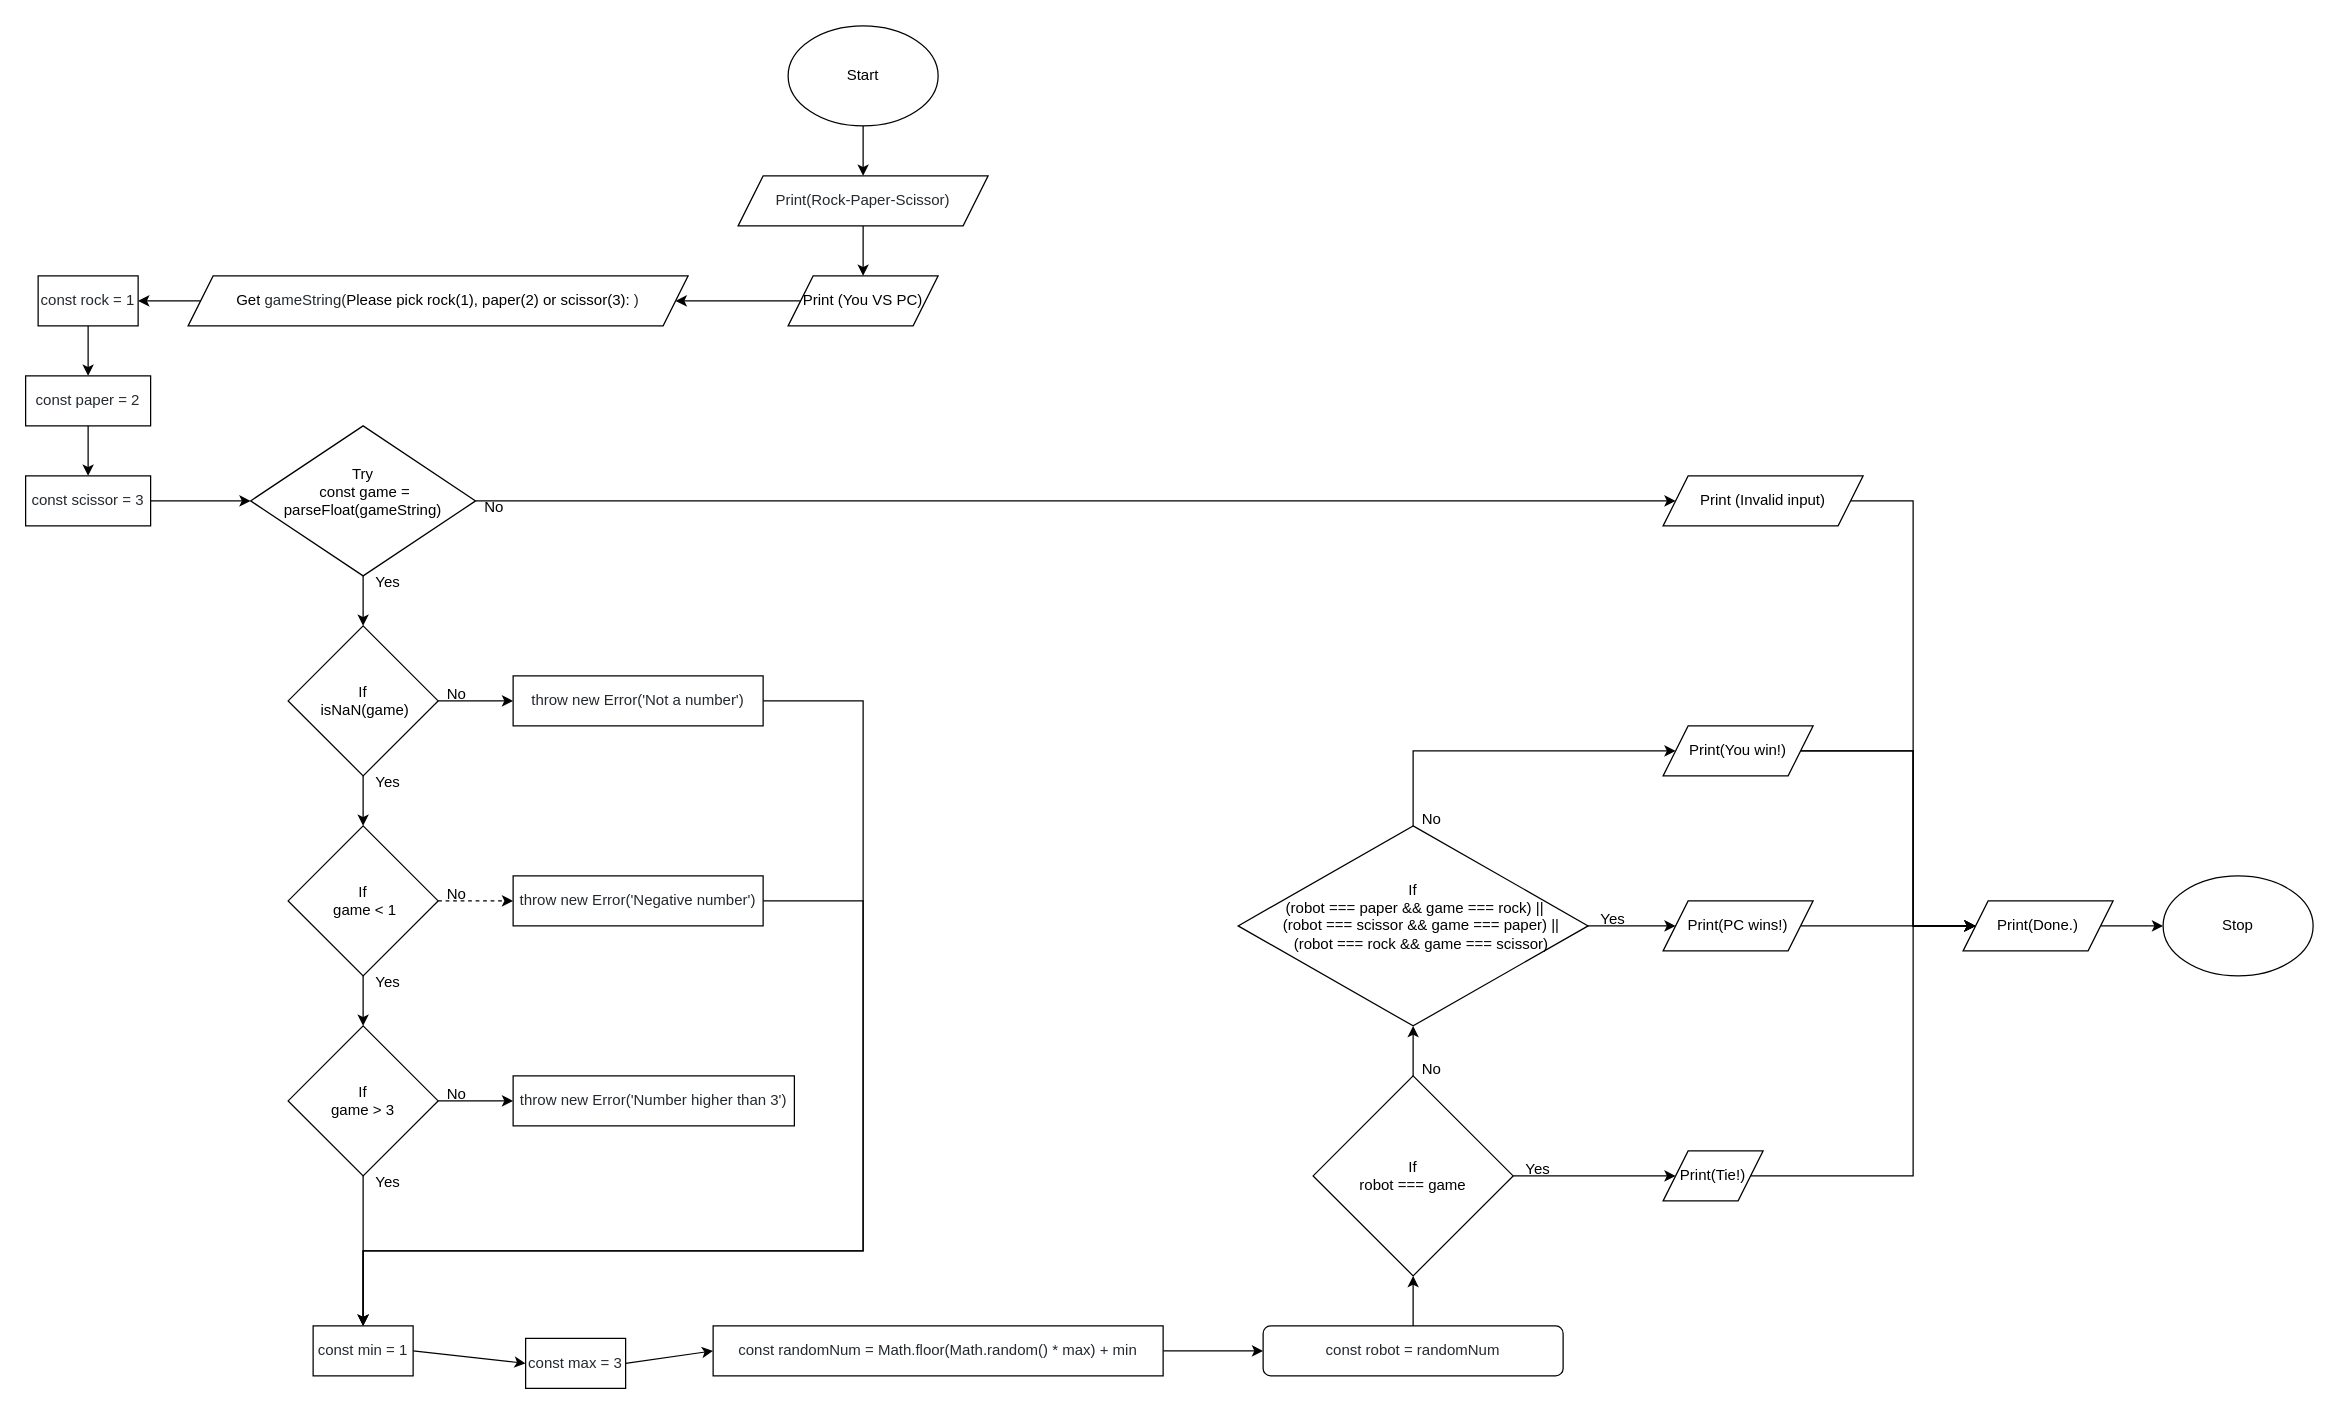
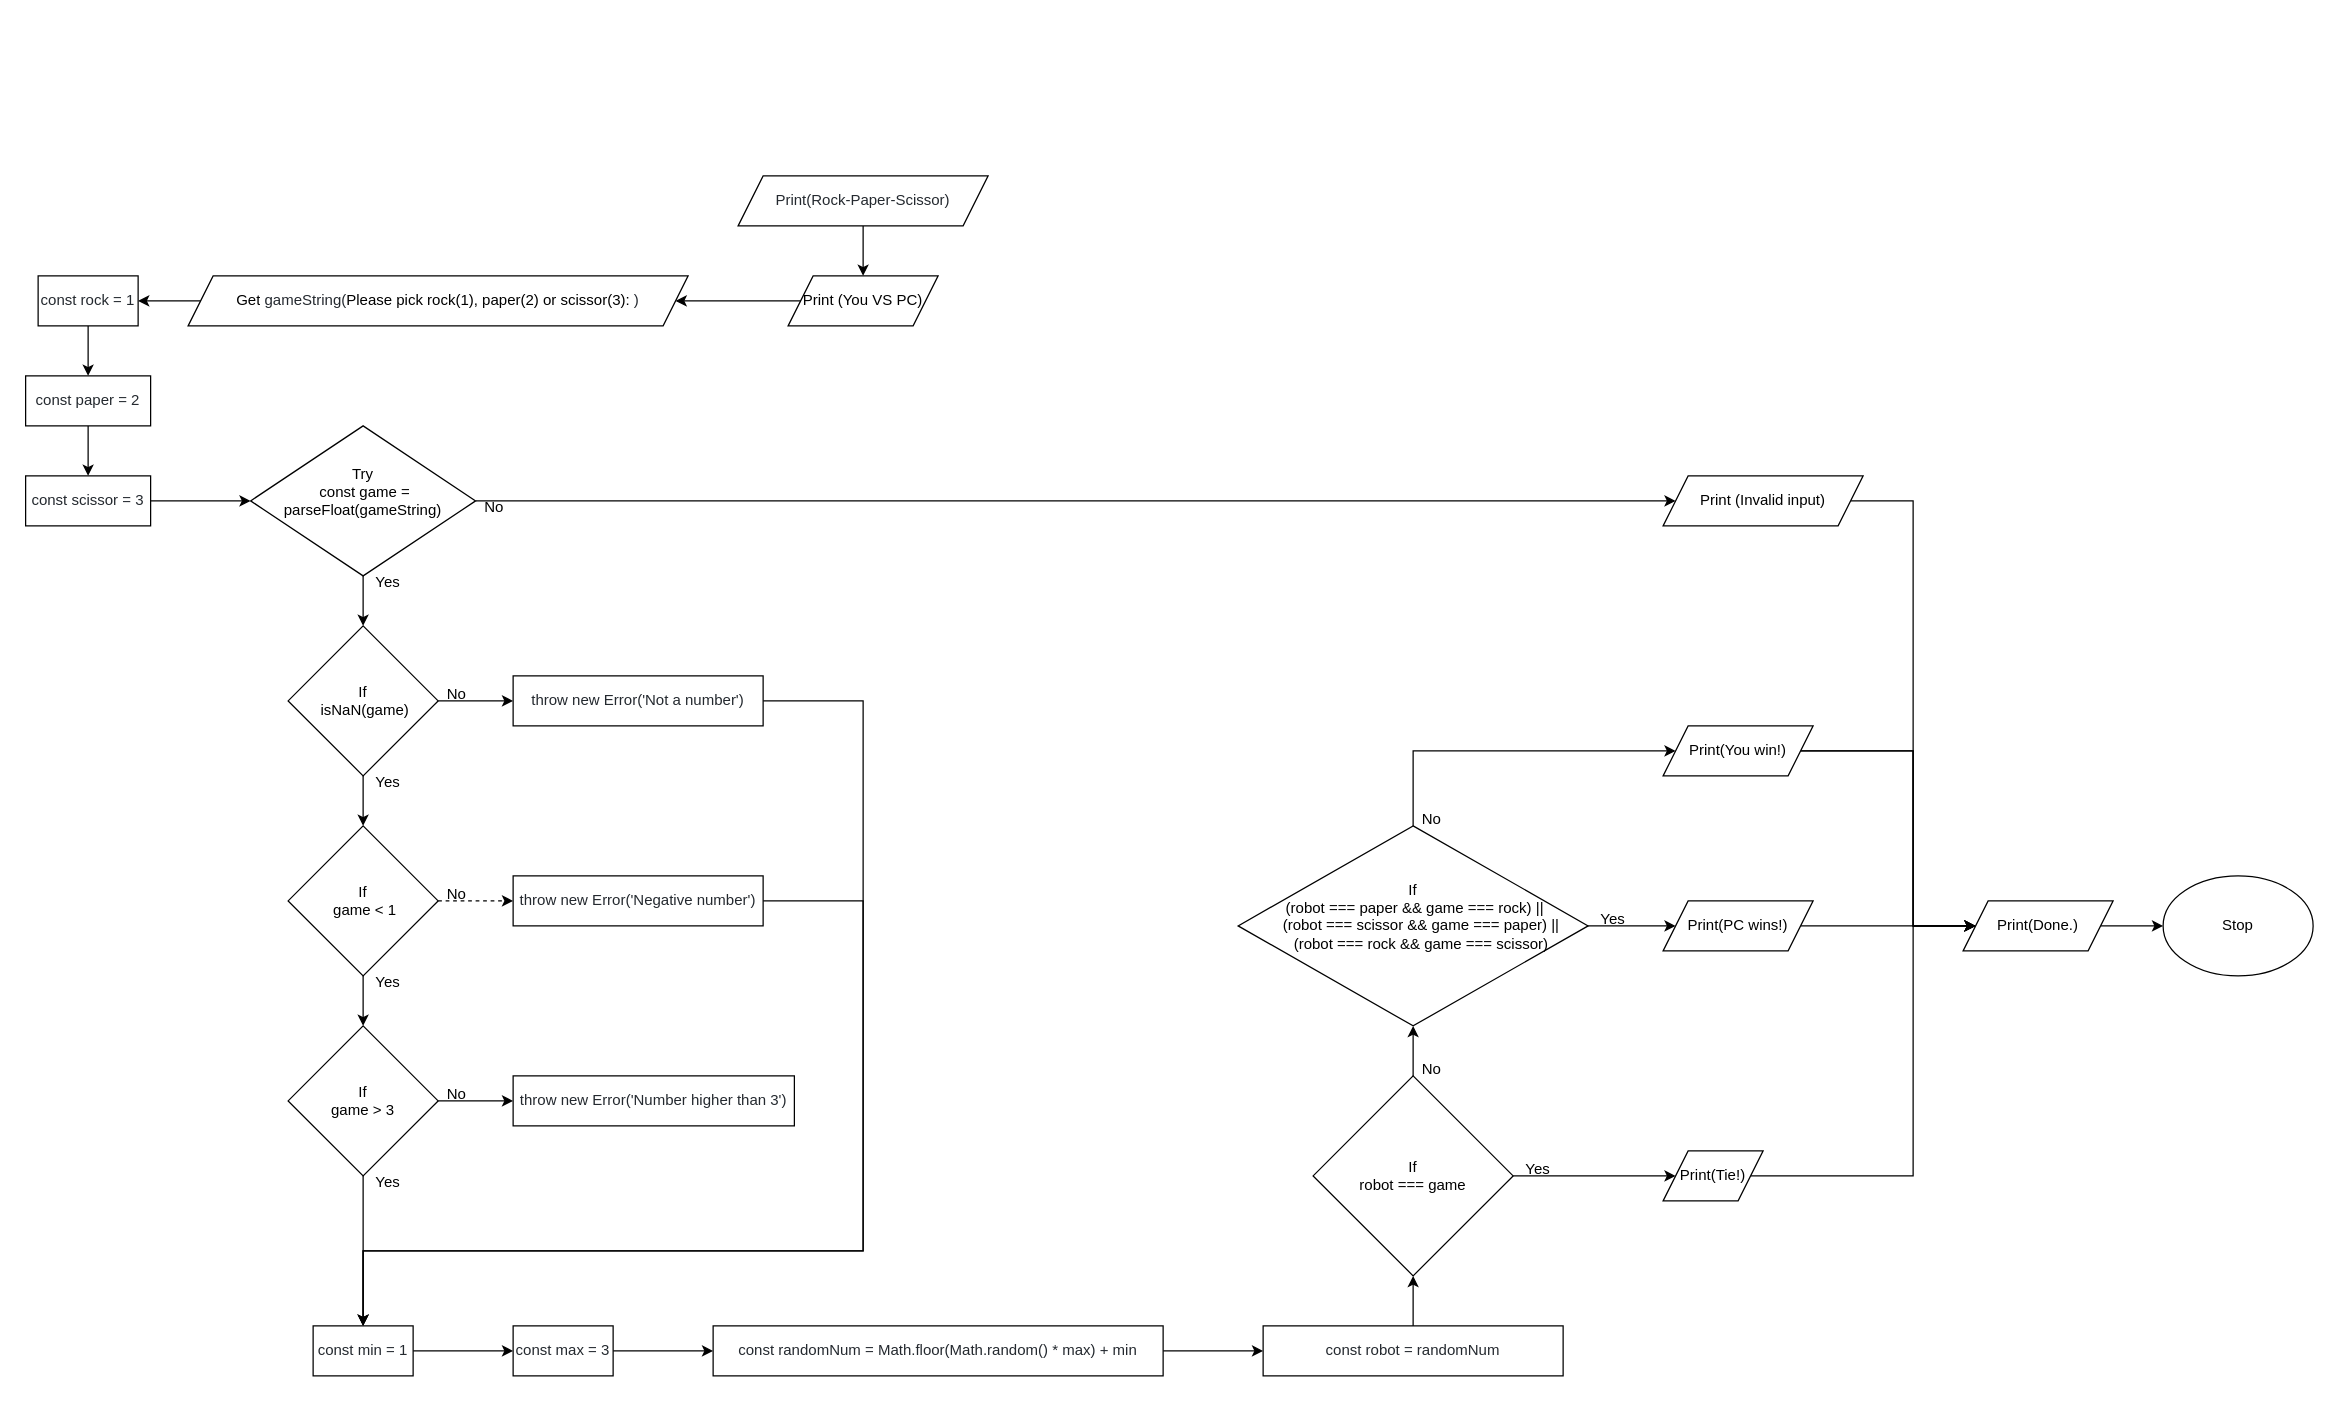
(863, 76) -> none
(863, 147) -> none
(1413, 1351) -> (1413, 1351)
(576, 1363) -> (563, 1351)
